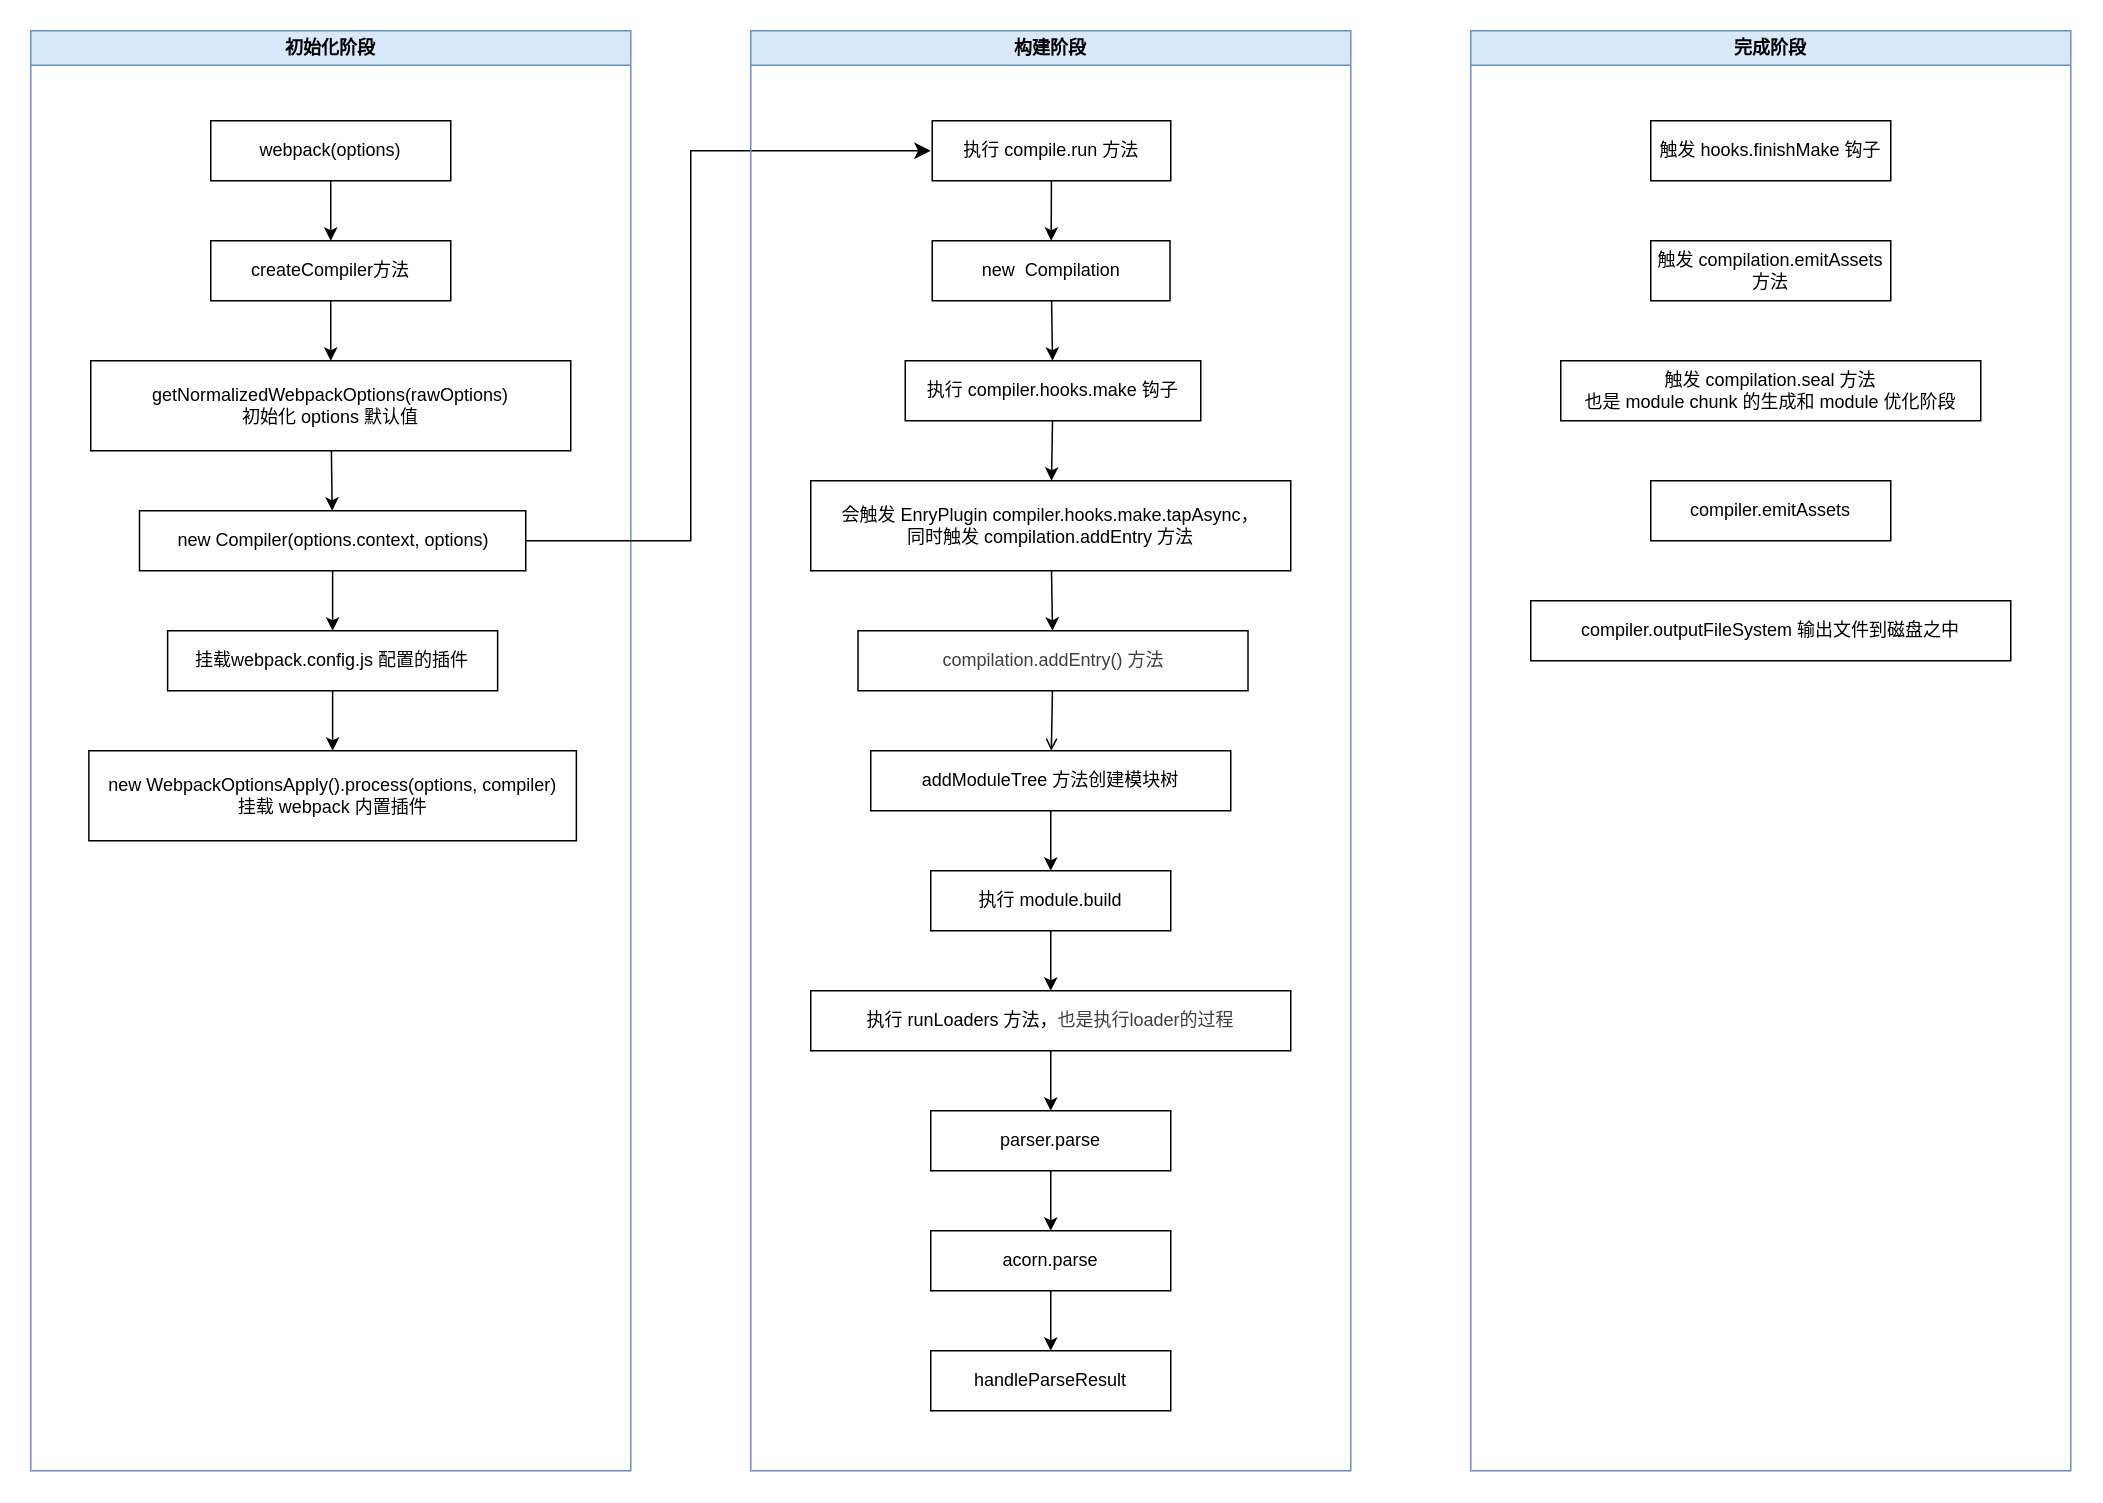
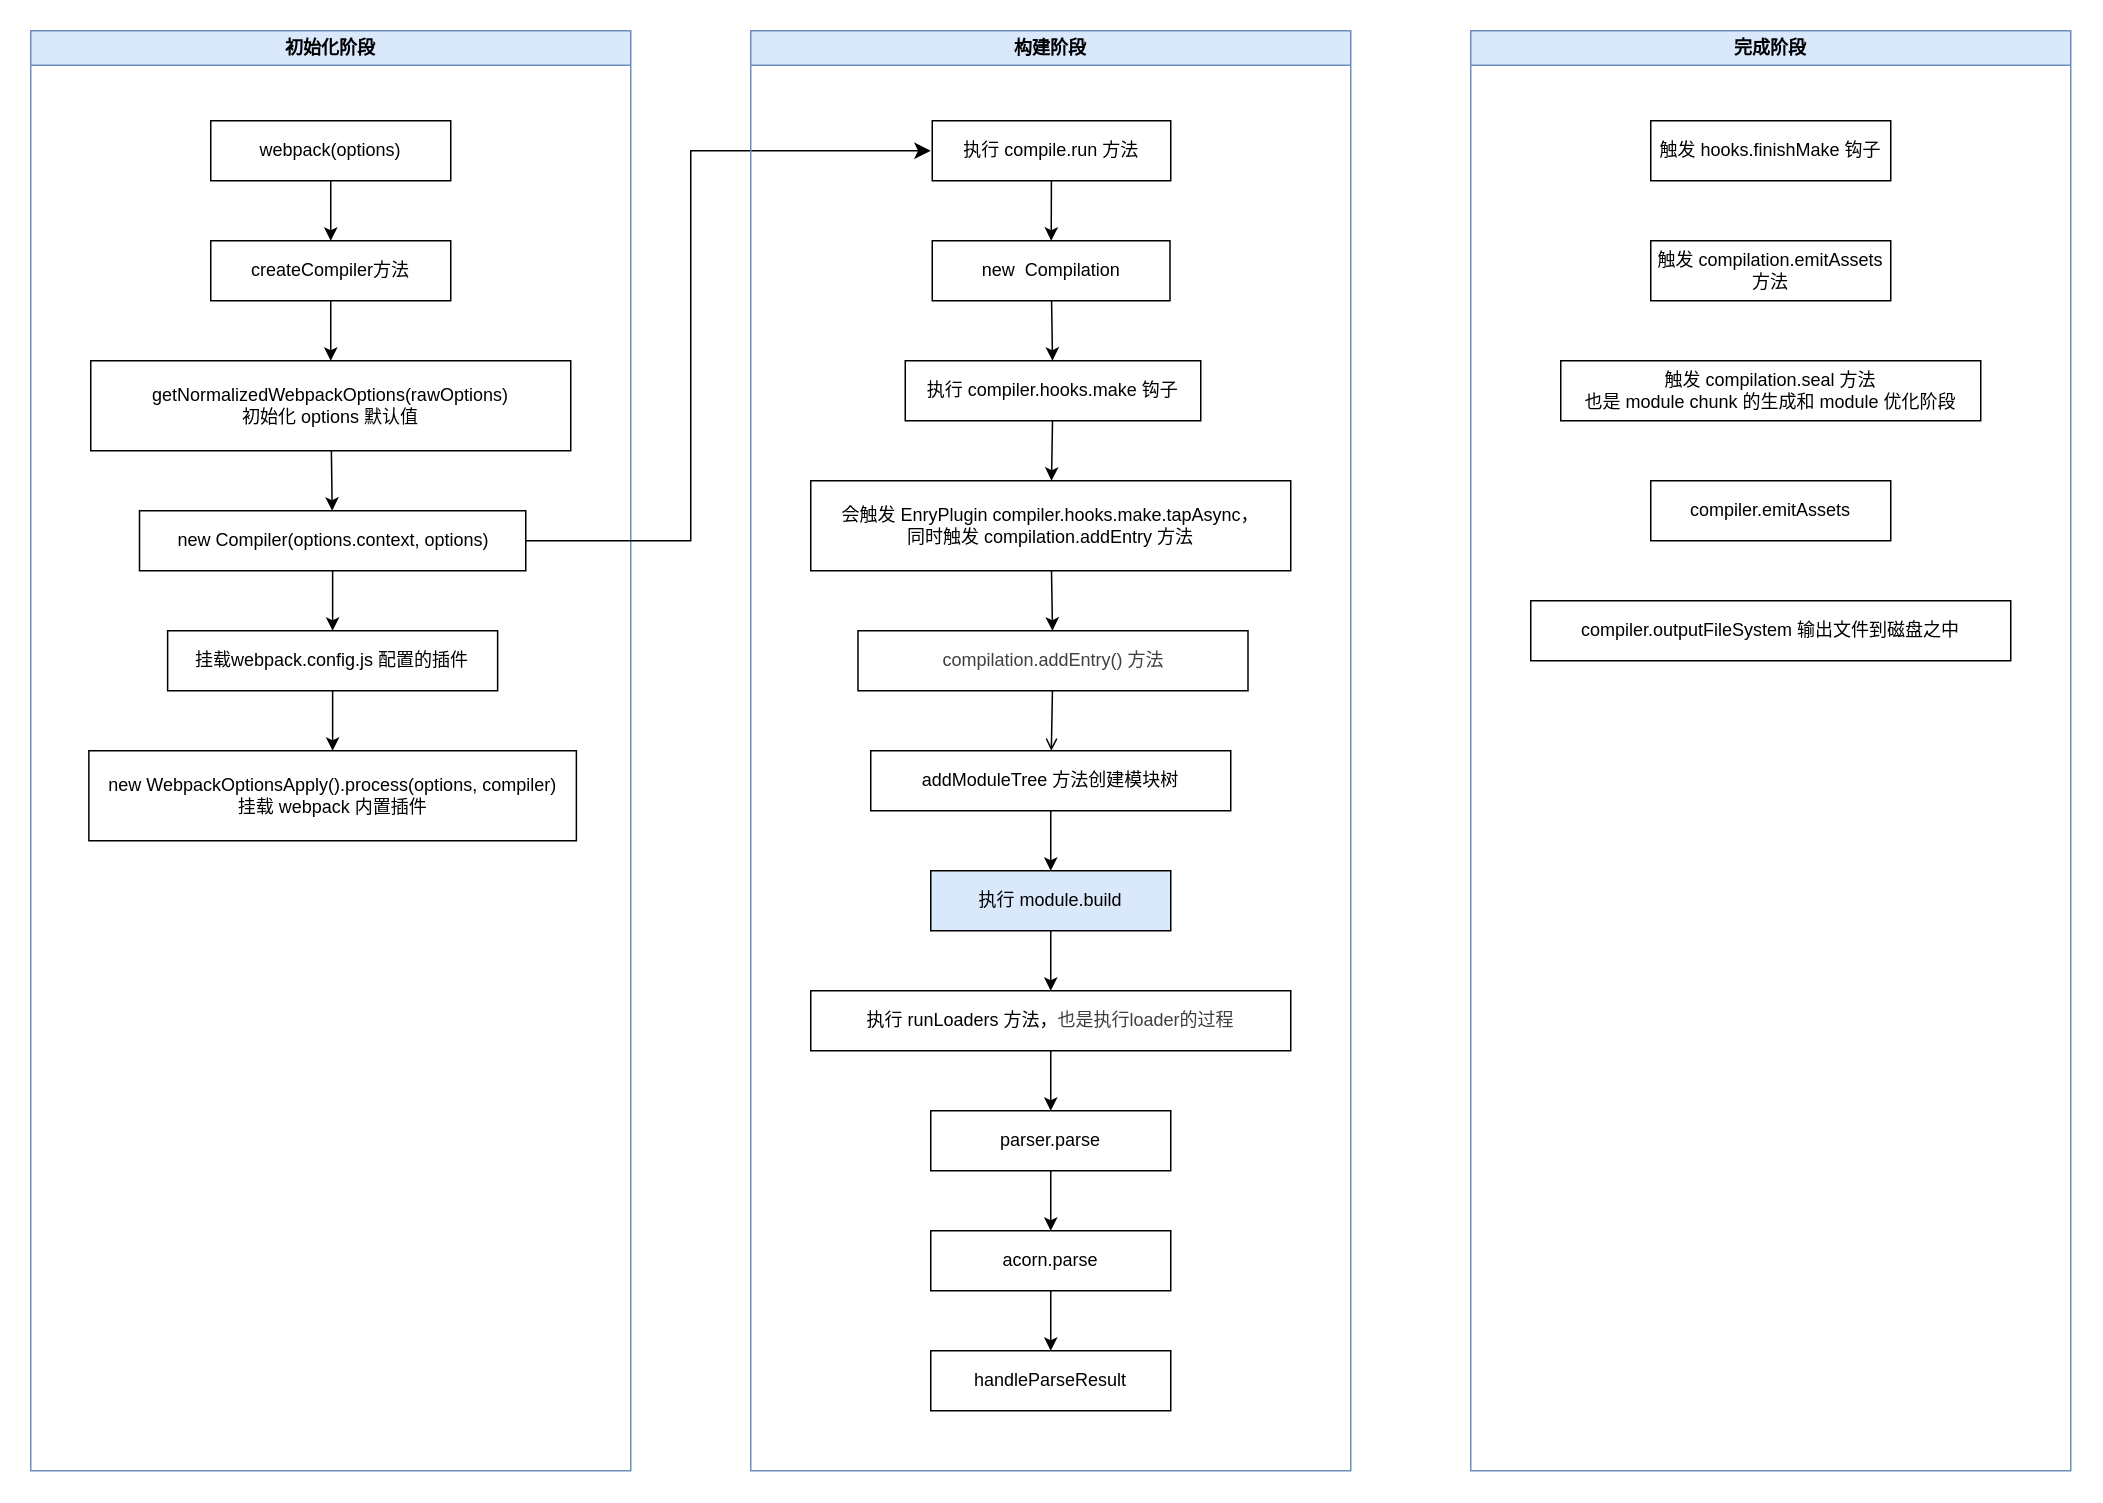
(1051, 901) -> (1051, 901)
